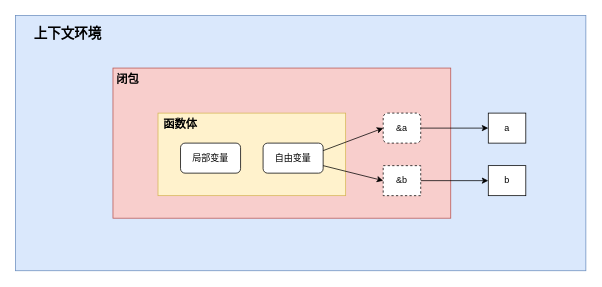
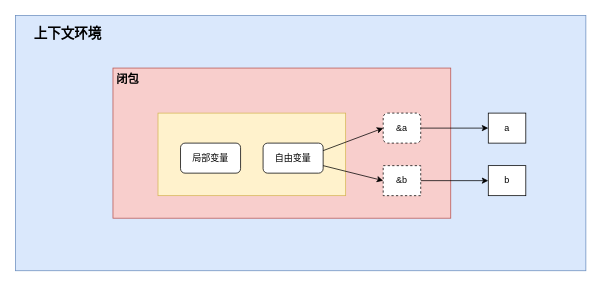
(180, 124) -> none
